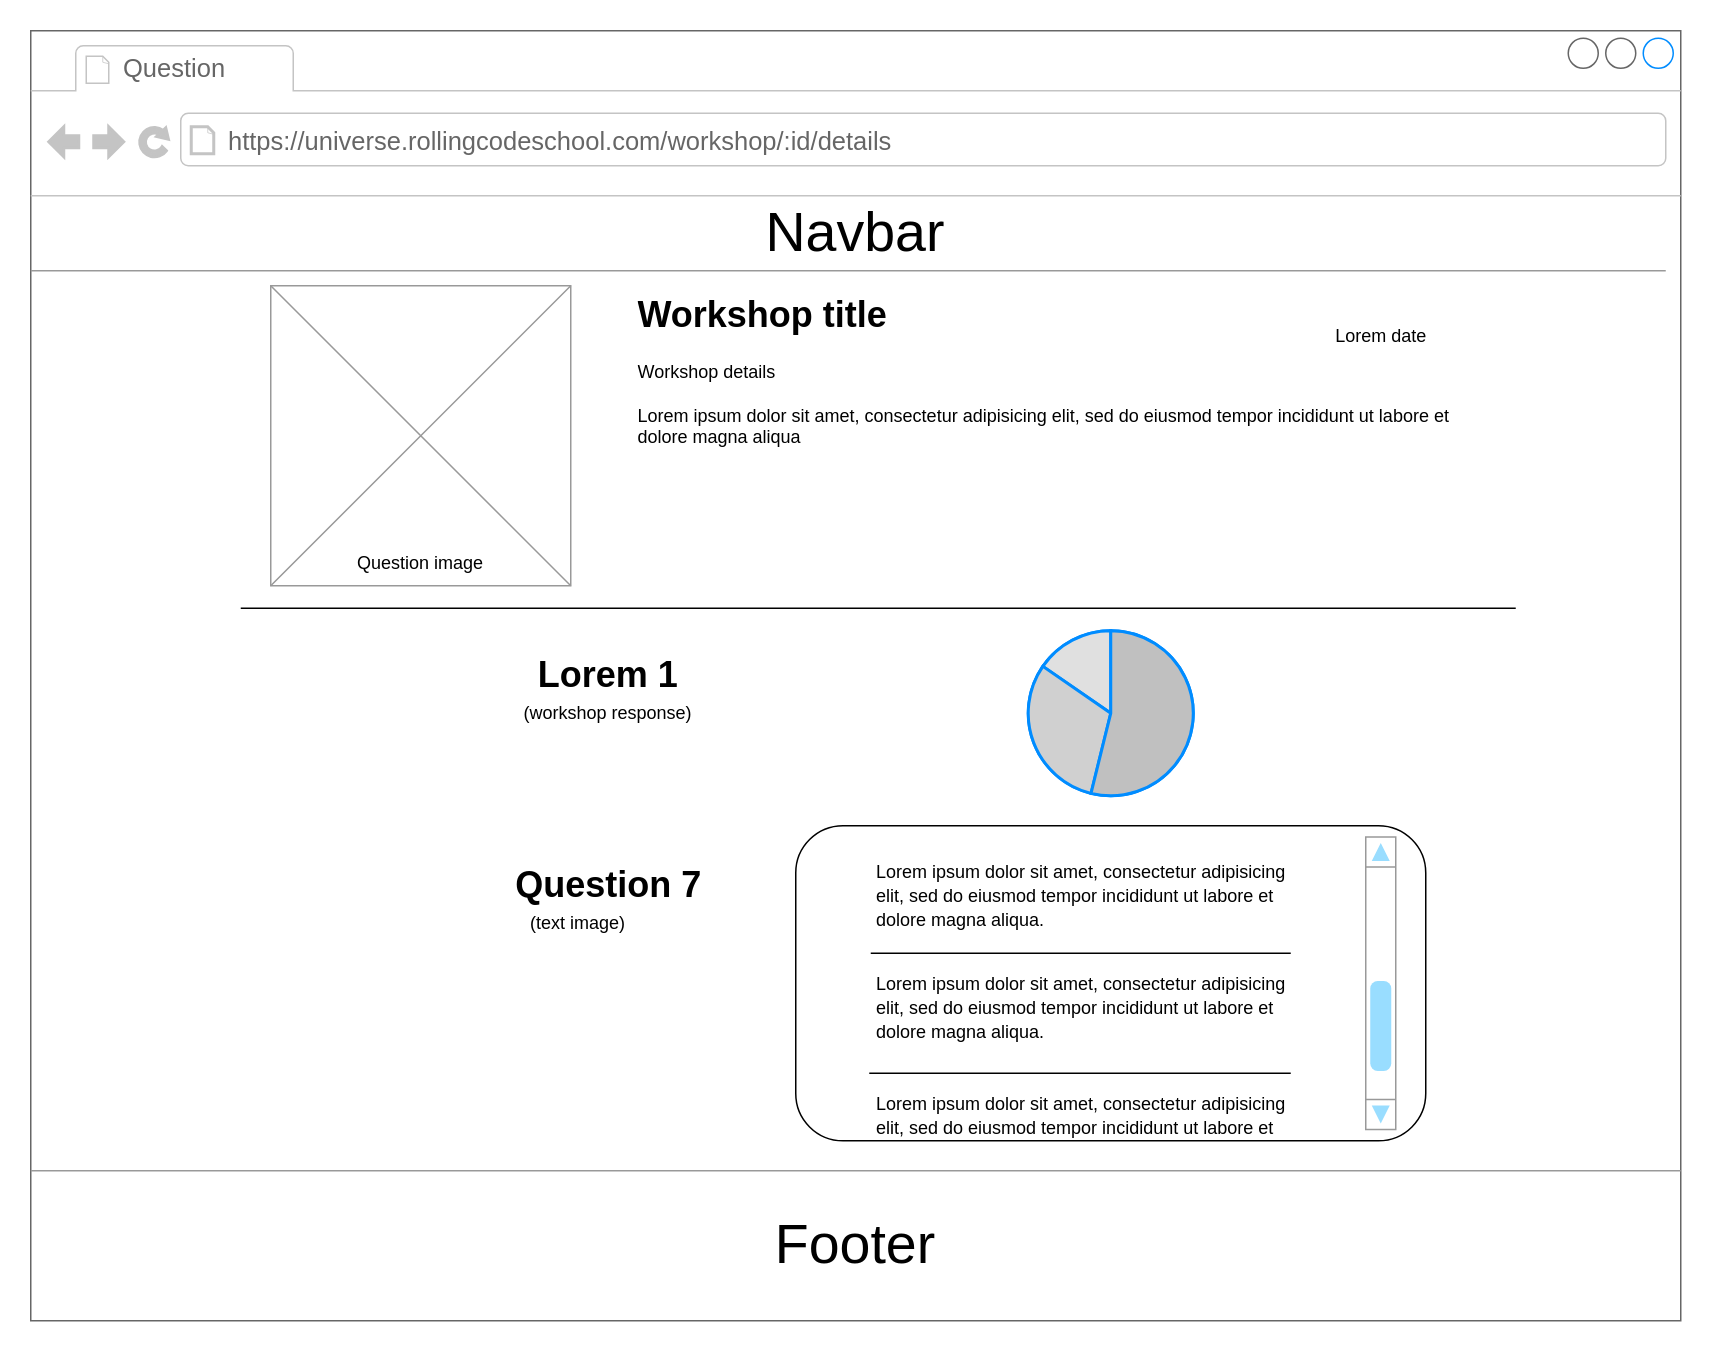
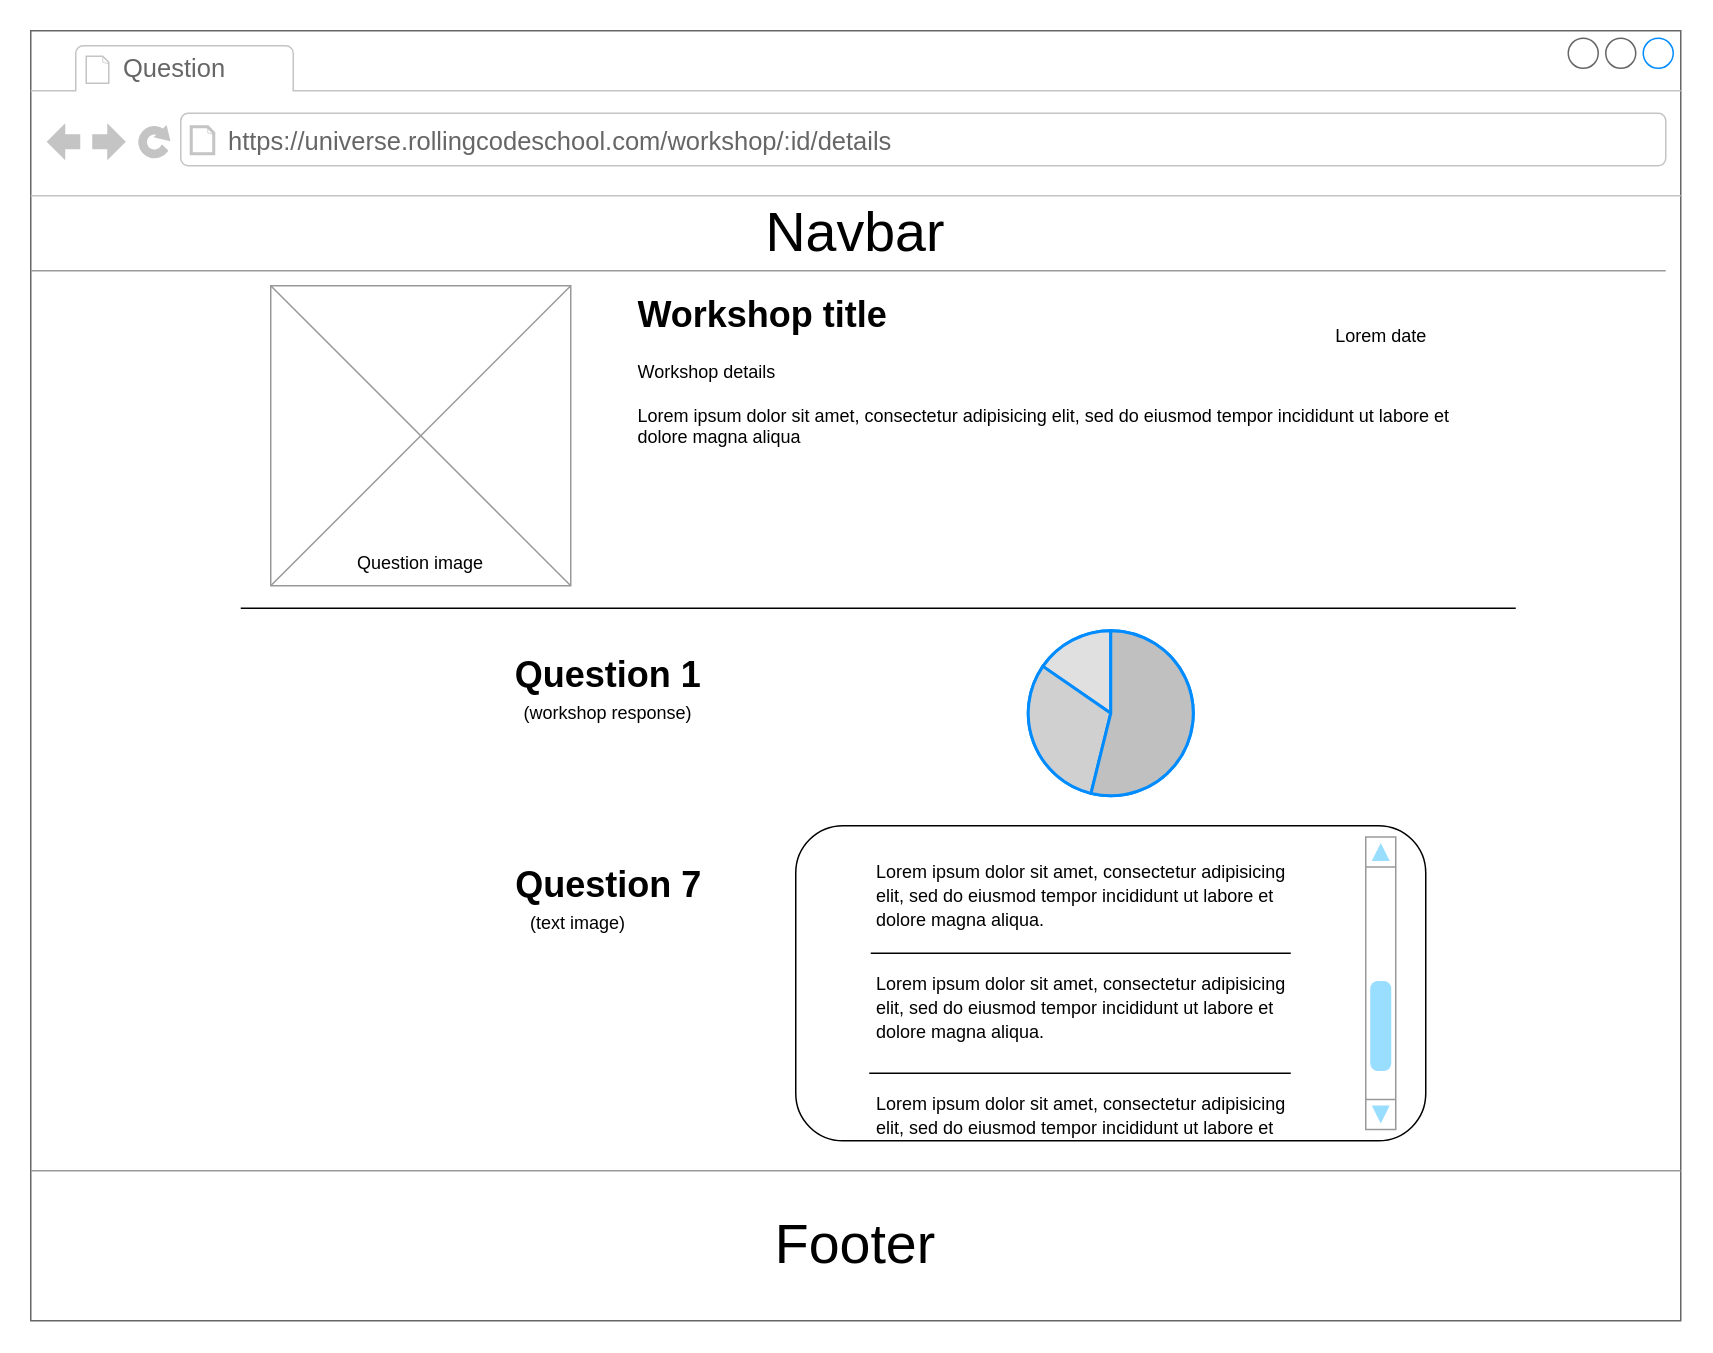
(614, 676) -> (614, 676)
